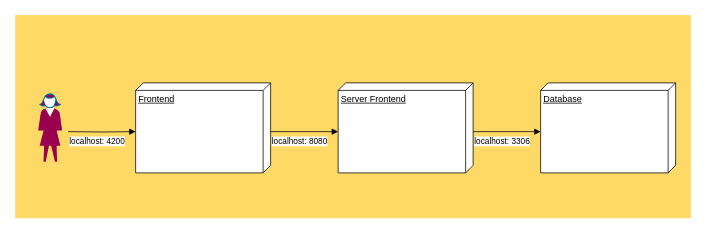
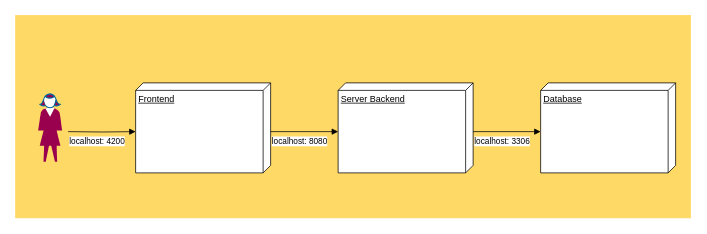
(378, 100) -> (375, 100)
